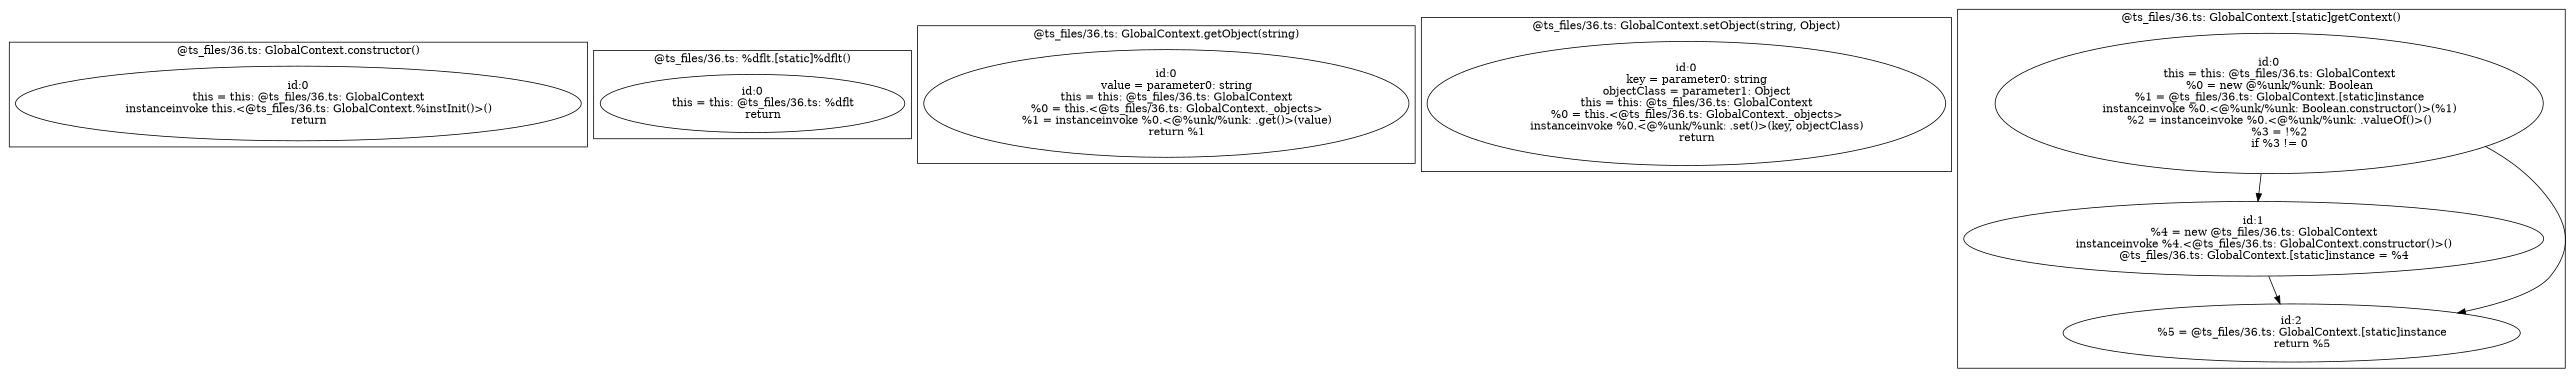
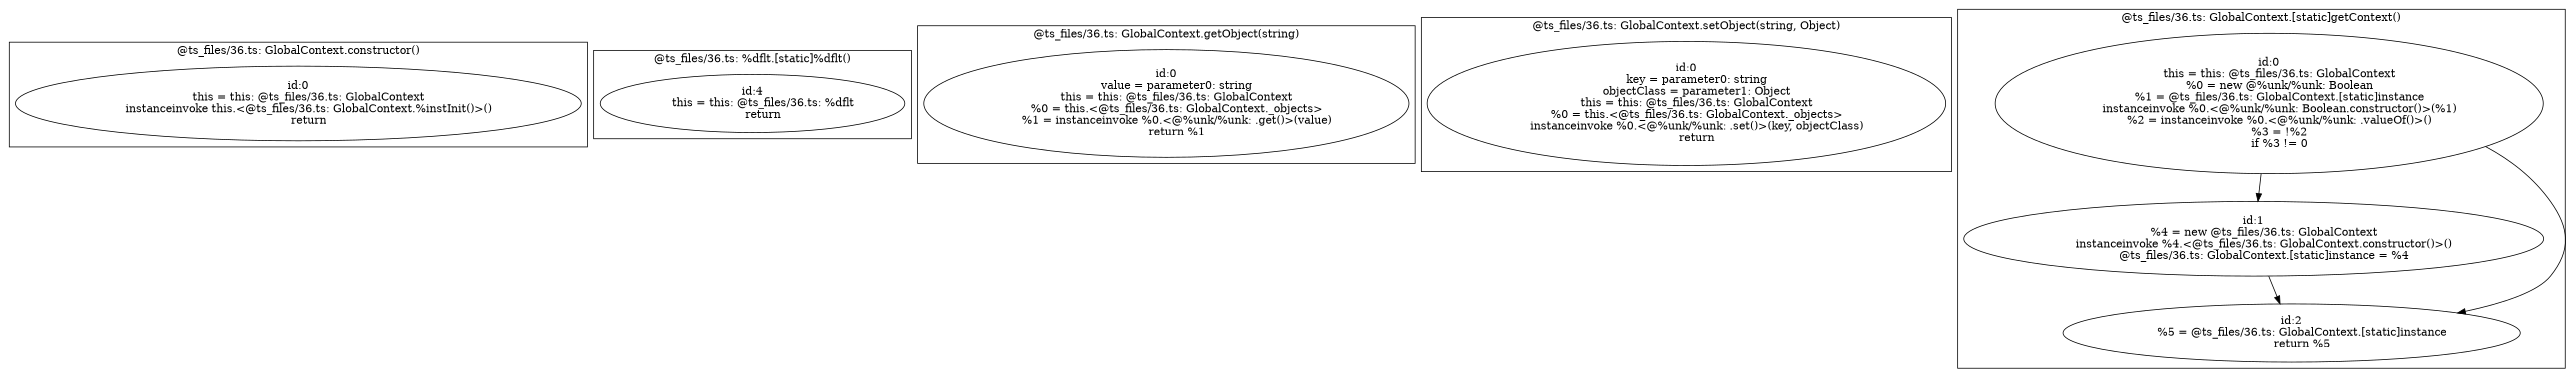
(753, 103) -> (753, 103)
